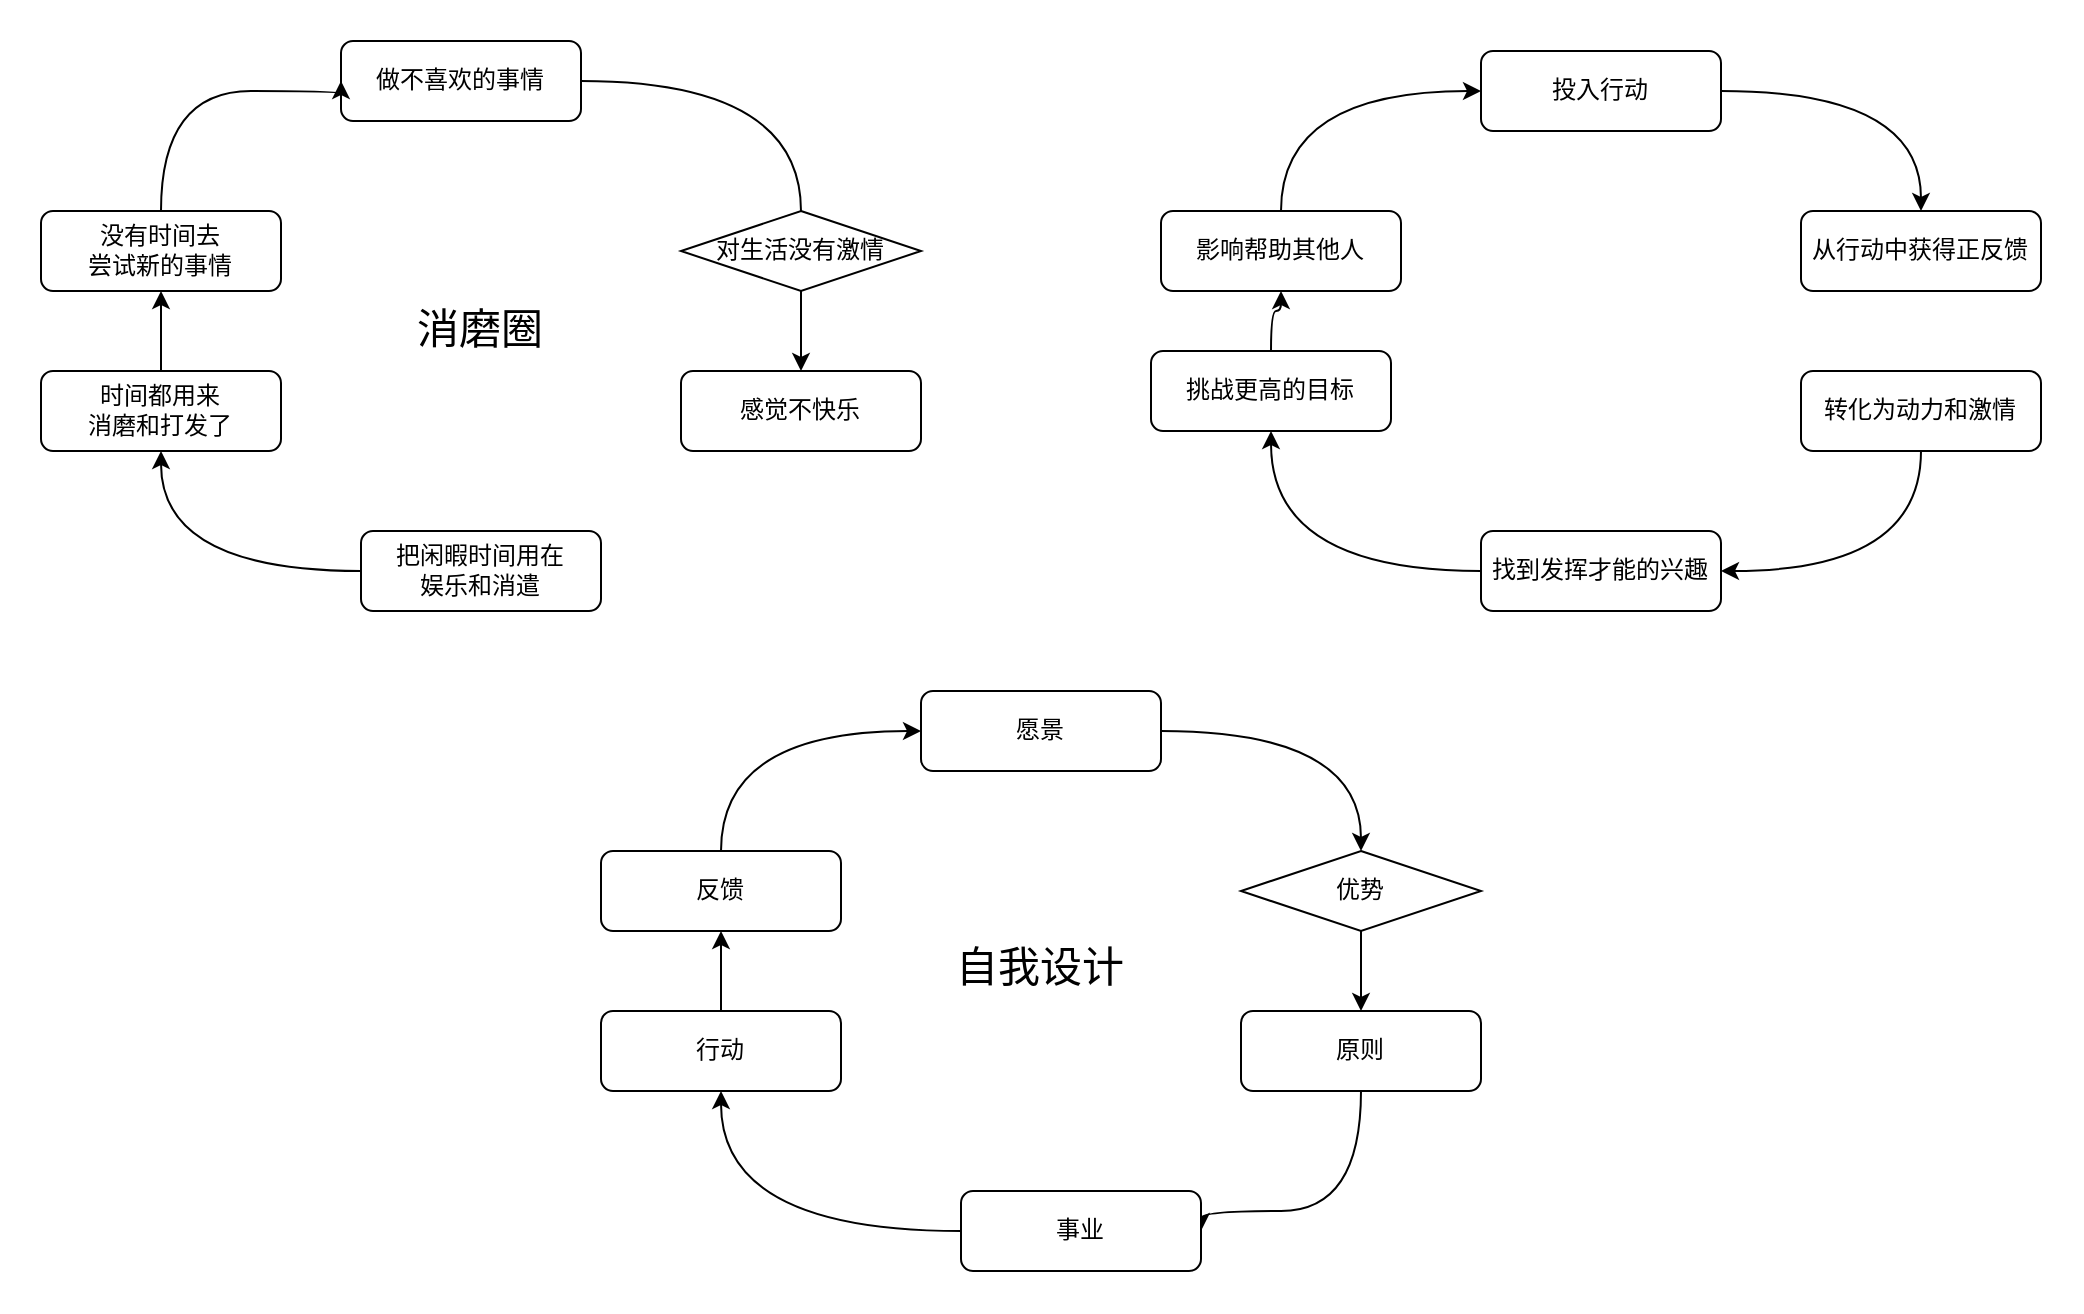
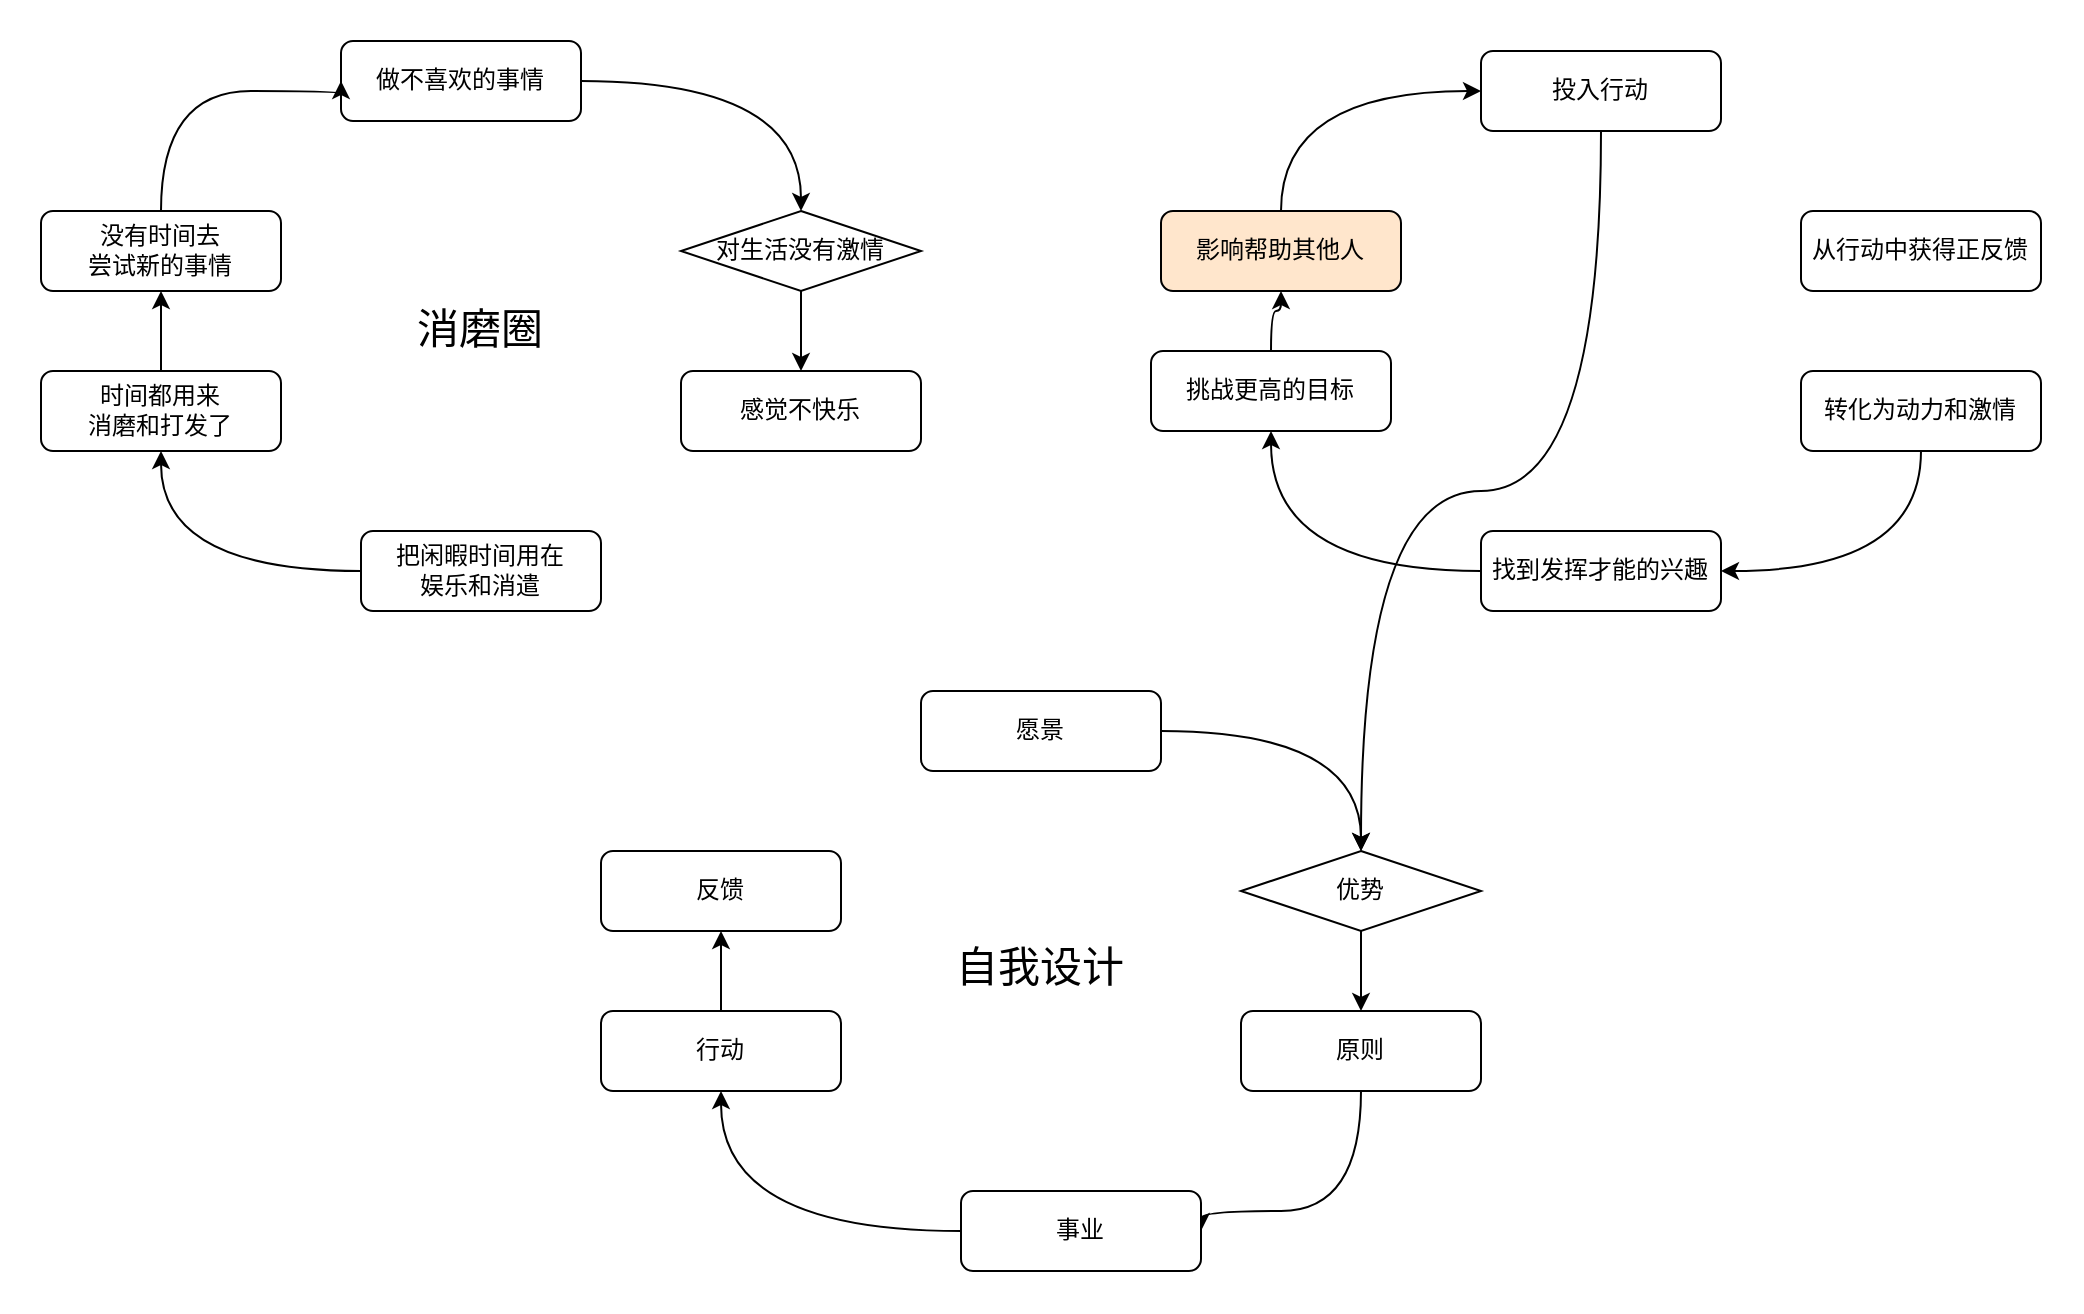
(1845, 107) -> (1502, 488)
(753, 118) -> (750, 113)
(1281, 251) -> (1281, 251)
(785, 752) -> none
